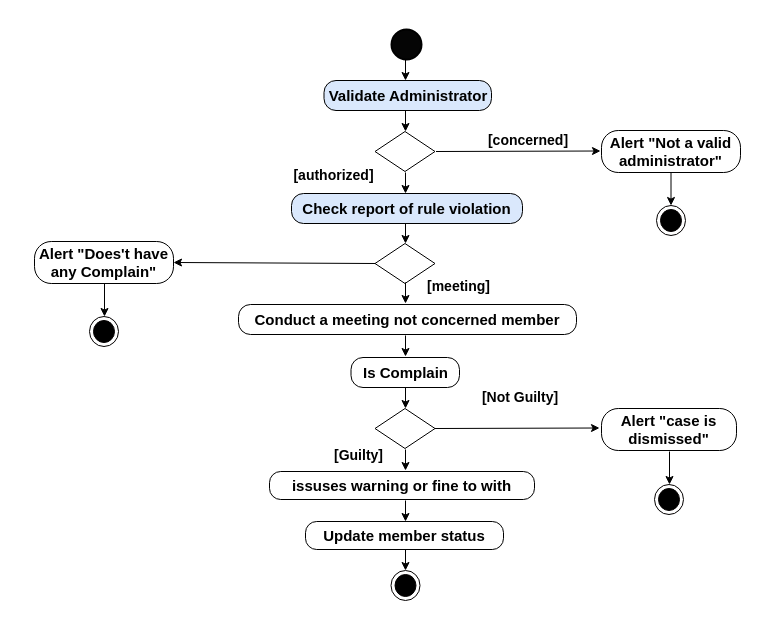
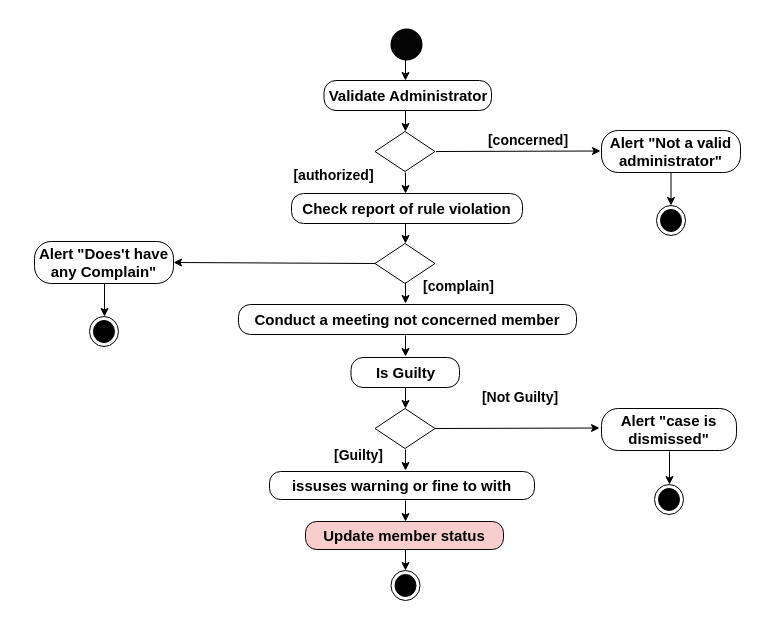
(408, 96) -> (408, 96)
(407, 209) -> (407, 209)
(459, 287) -> (459, 287)
(406, 373) -> (406, 373)
(405, 536) -> (405, 536)
